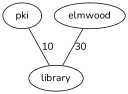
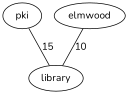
(48, 47) -> (48, 47)
(81, 47) -> (81, 47)
